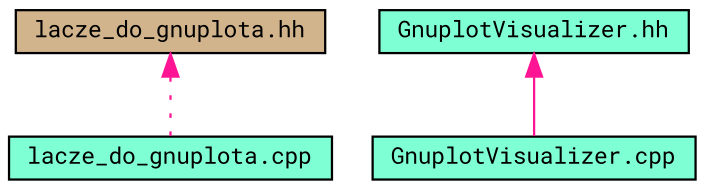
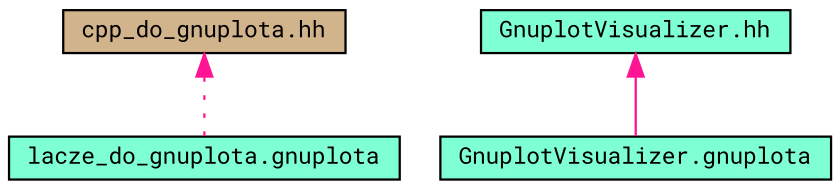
(171, 32) -> (204, 32)
(171, 158) -> (204, 158)
(534, 158) -> (636, 158)
